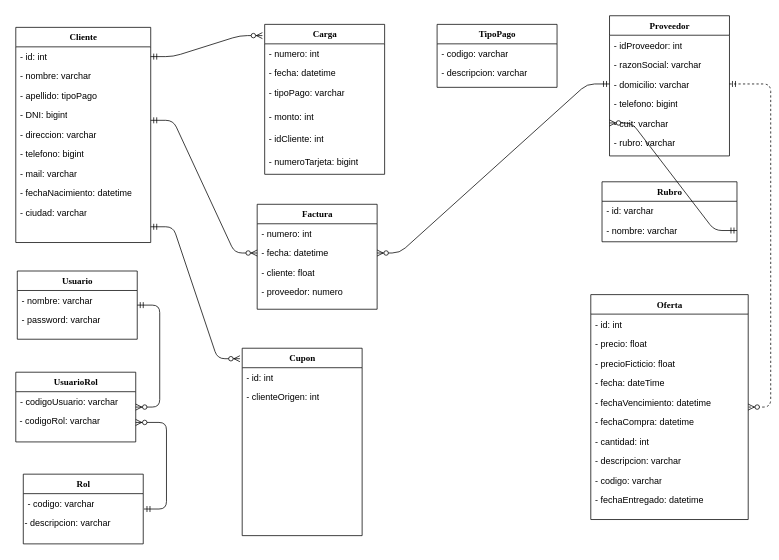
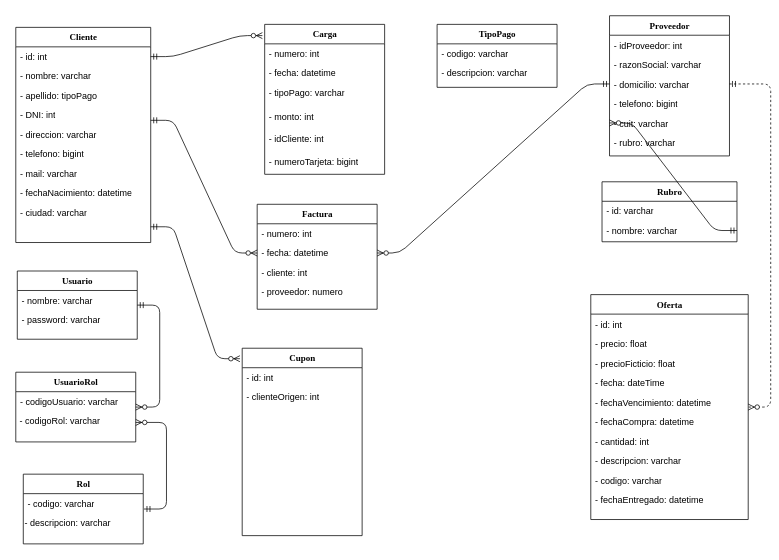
(47, 116) -> (40, 116)
(295, 274) -> (290, 274)
